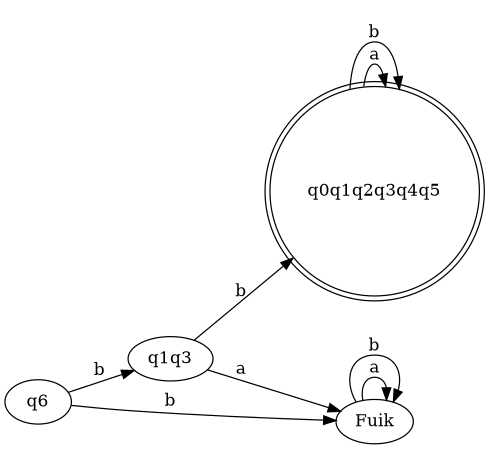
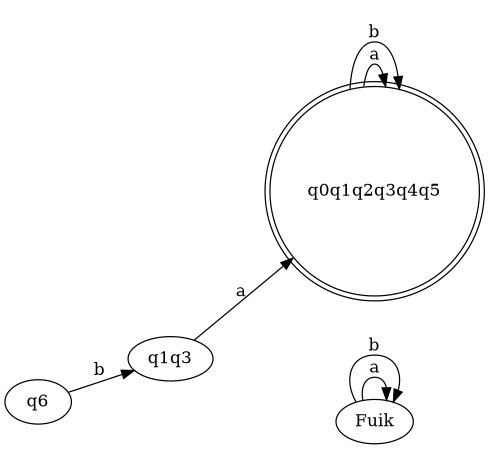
(241, 292) -> (241, 292)
(268, 389) -> none
(197, 415) -> none
